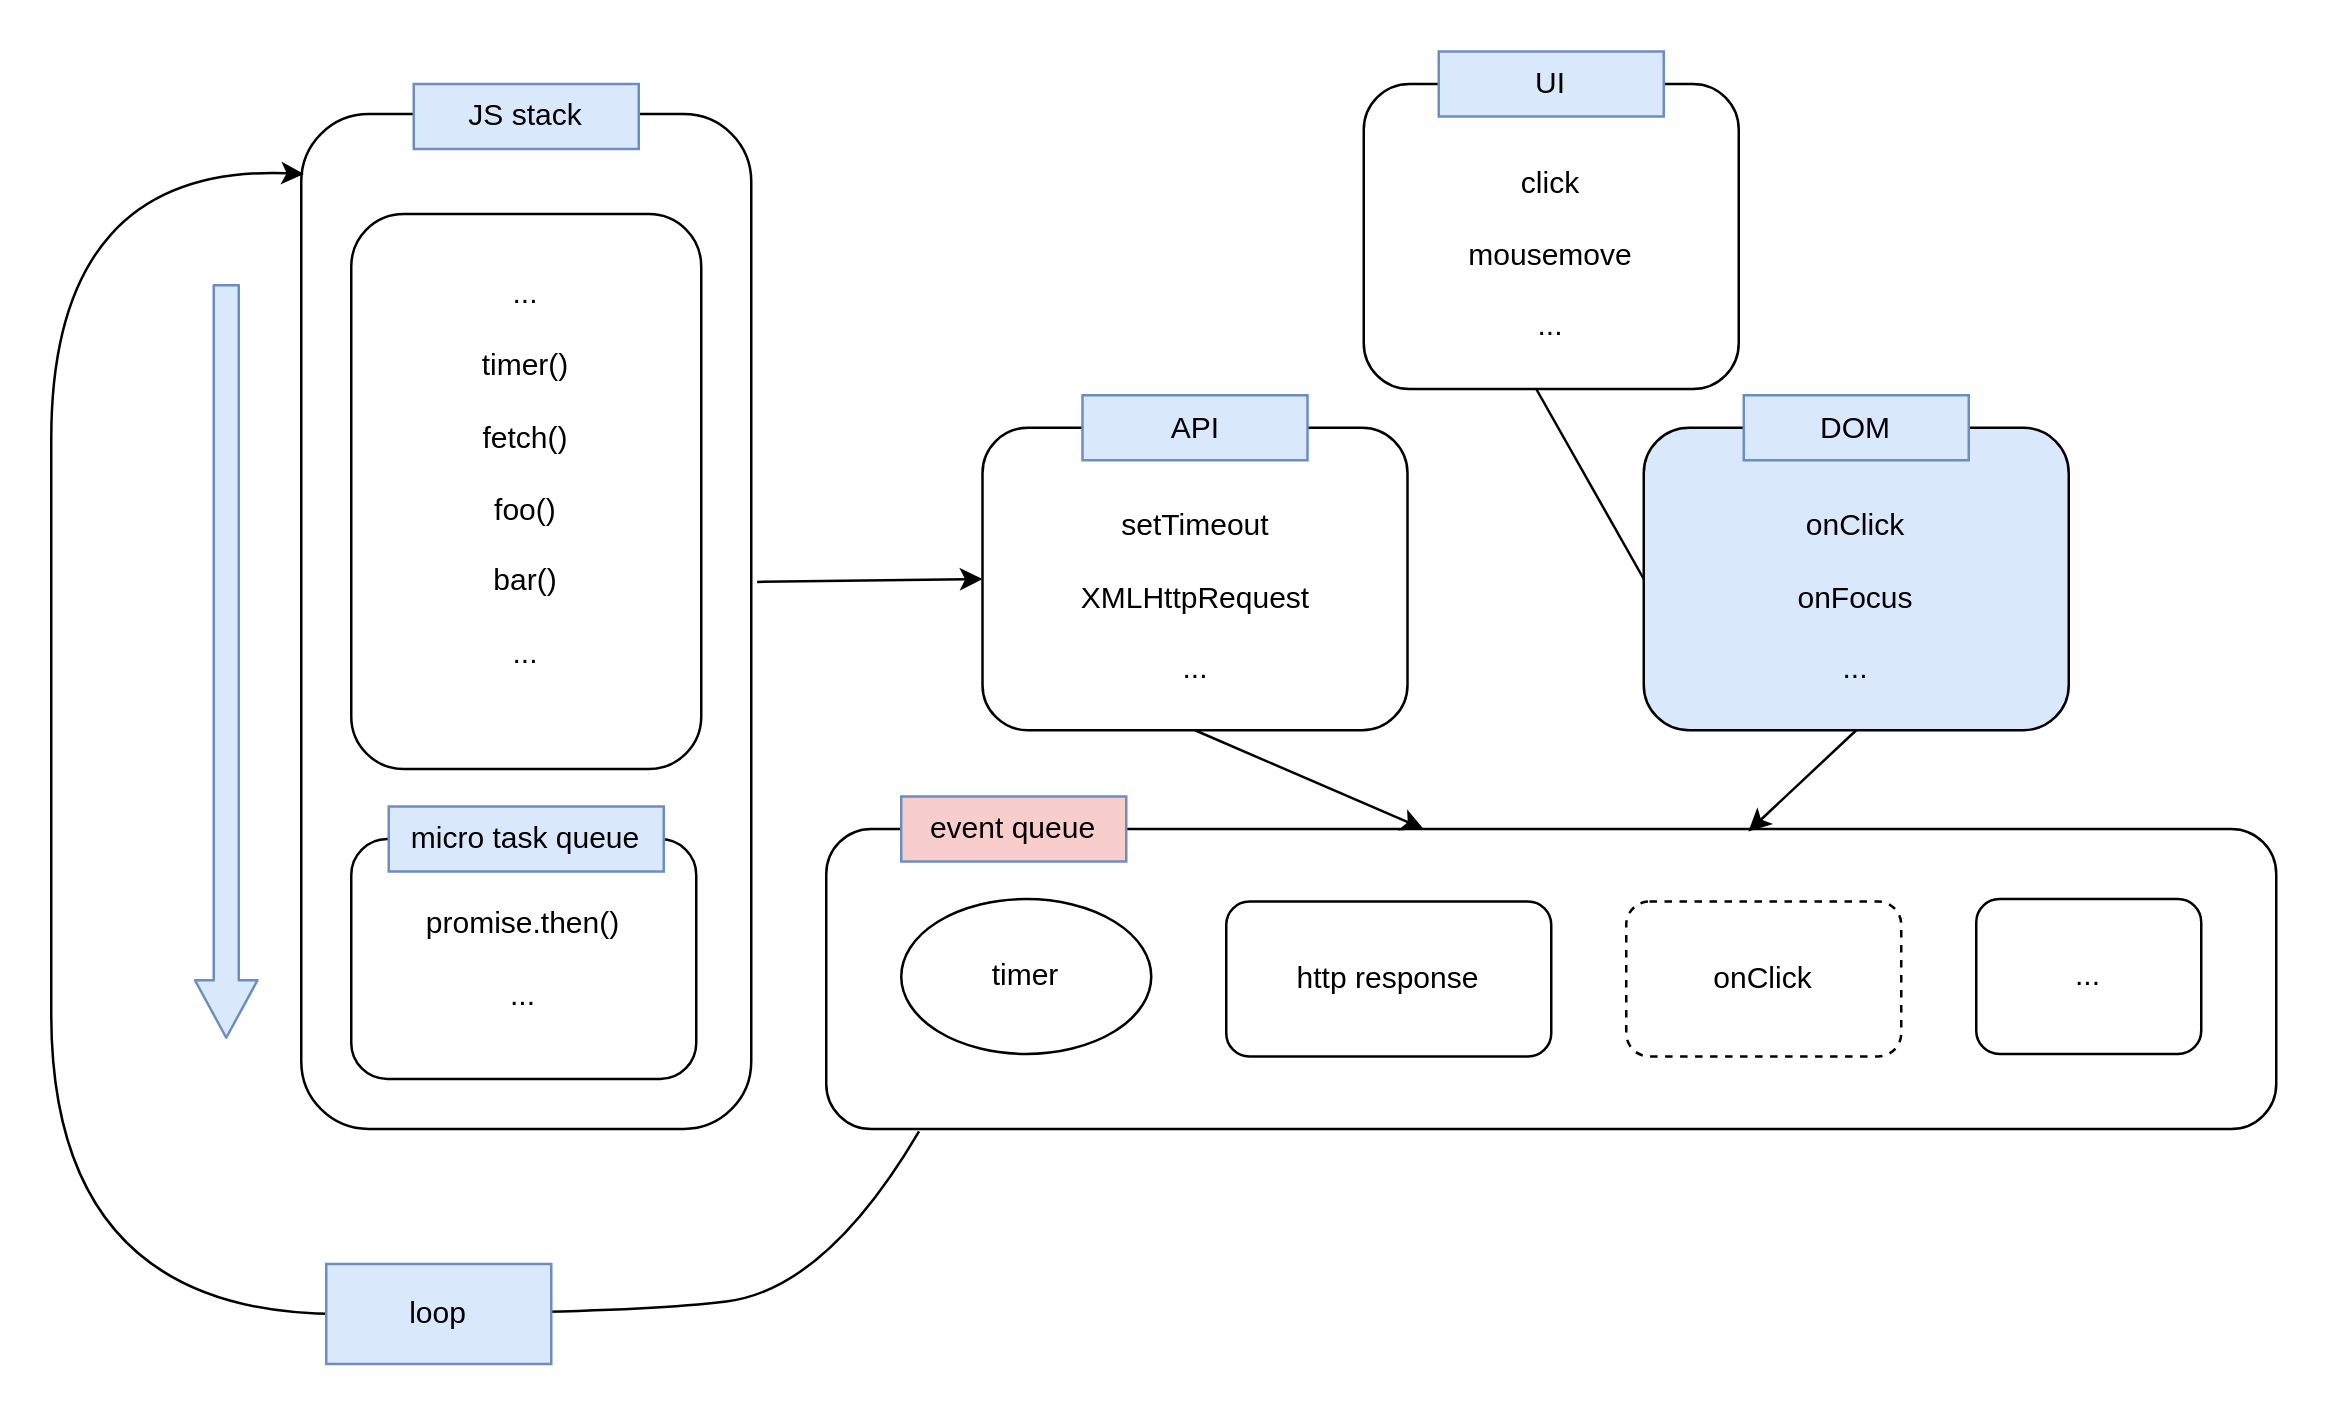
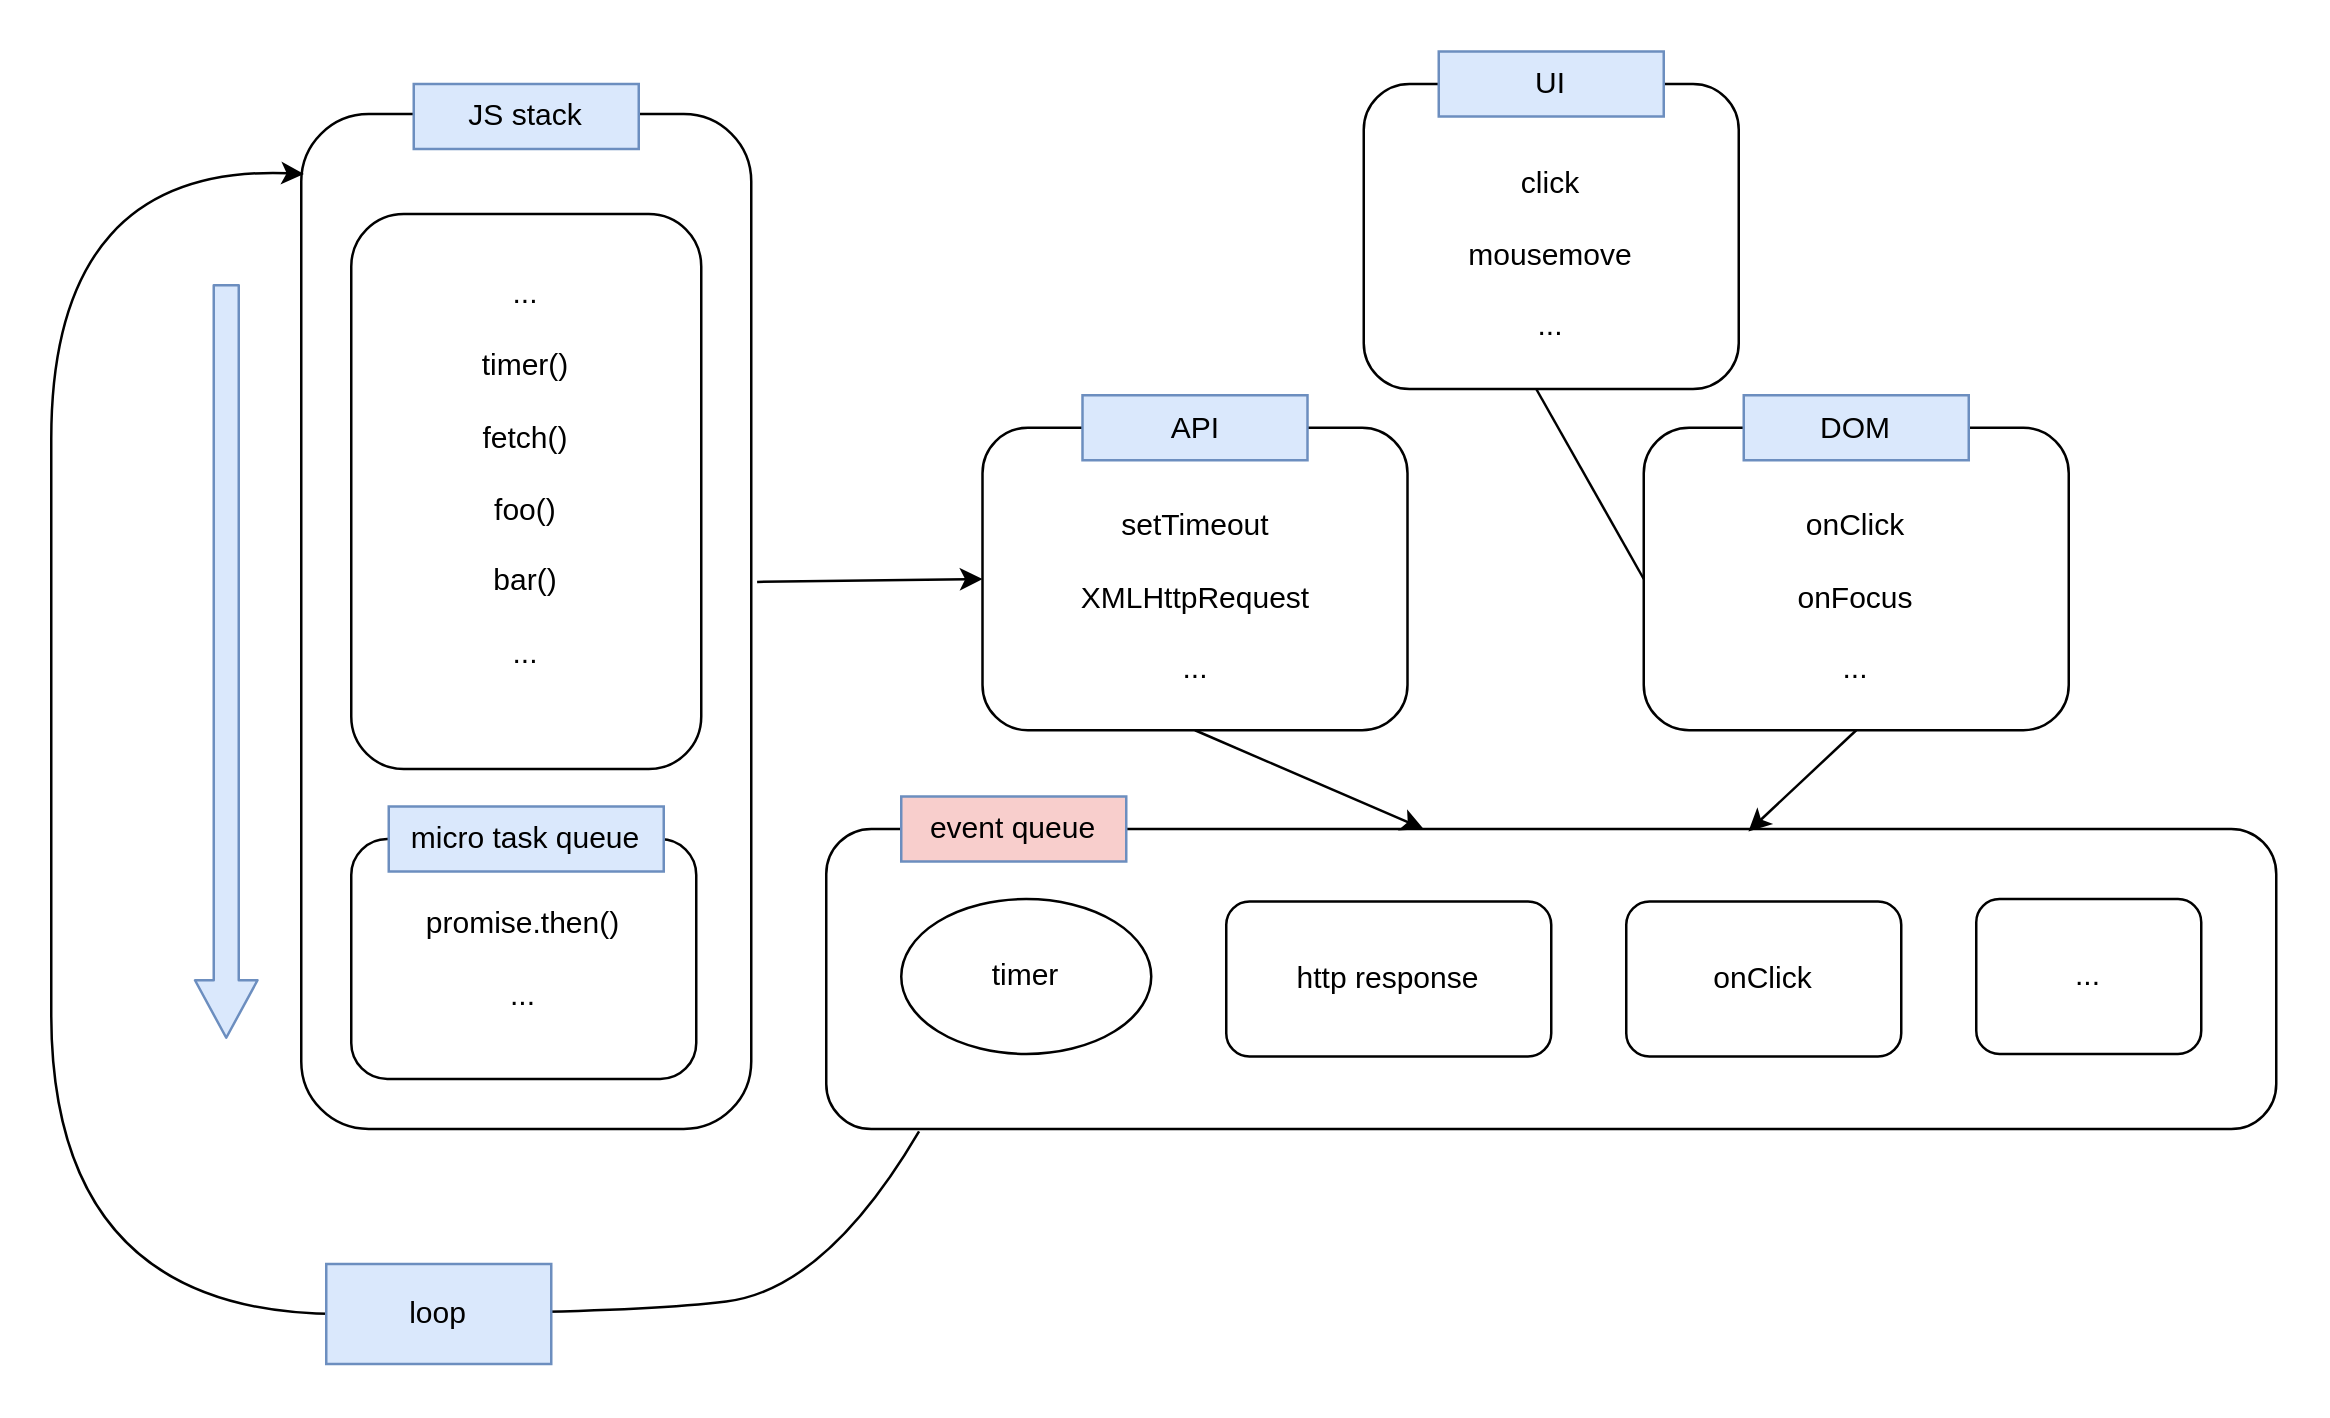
(1856, 579) -> (1856, 579)
(1764, 979) -> (1764, 979)
